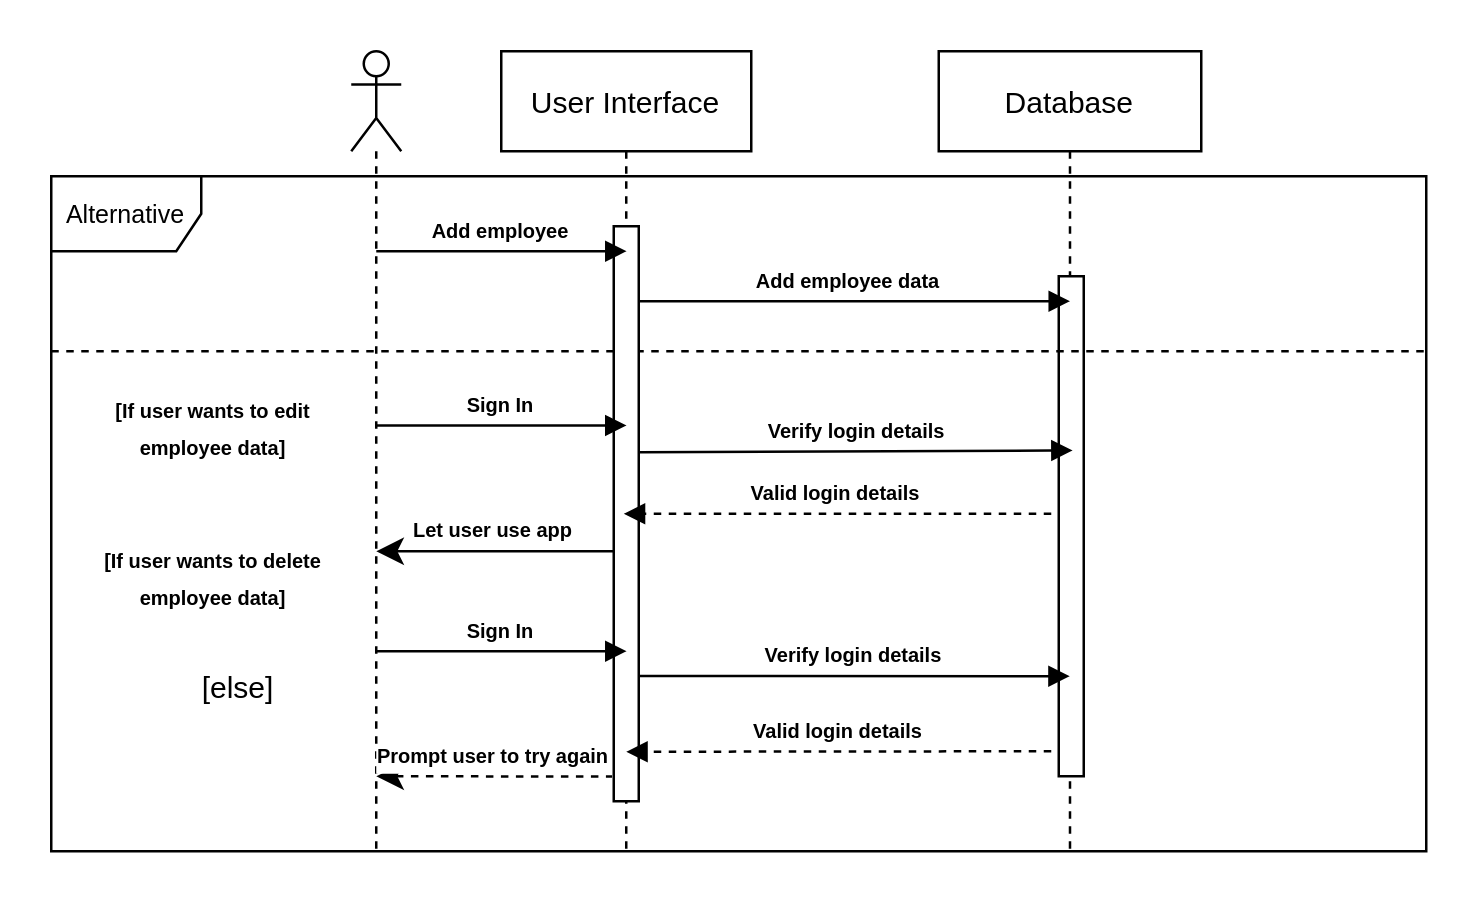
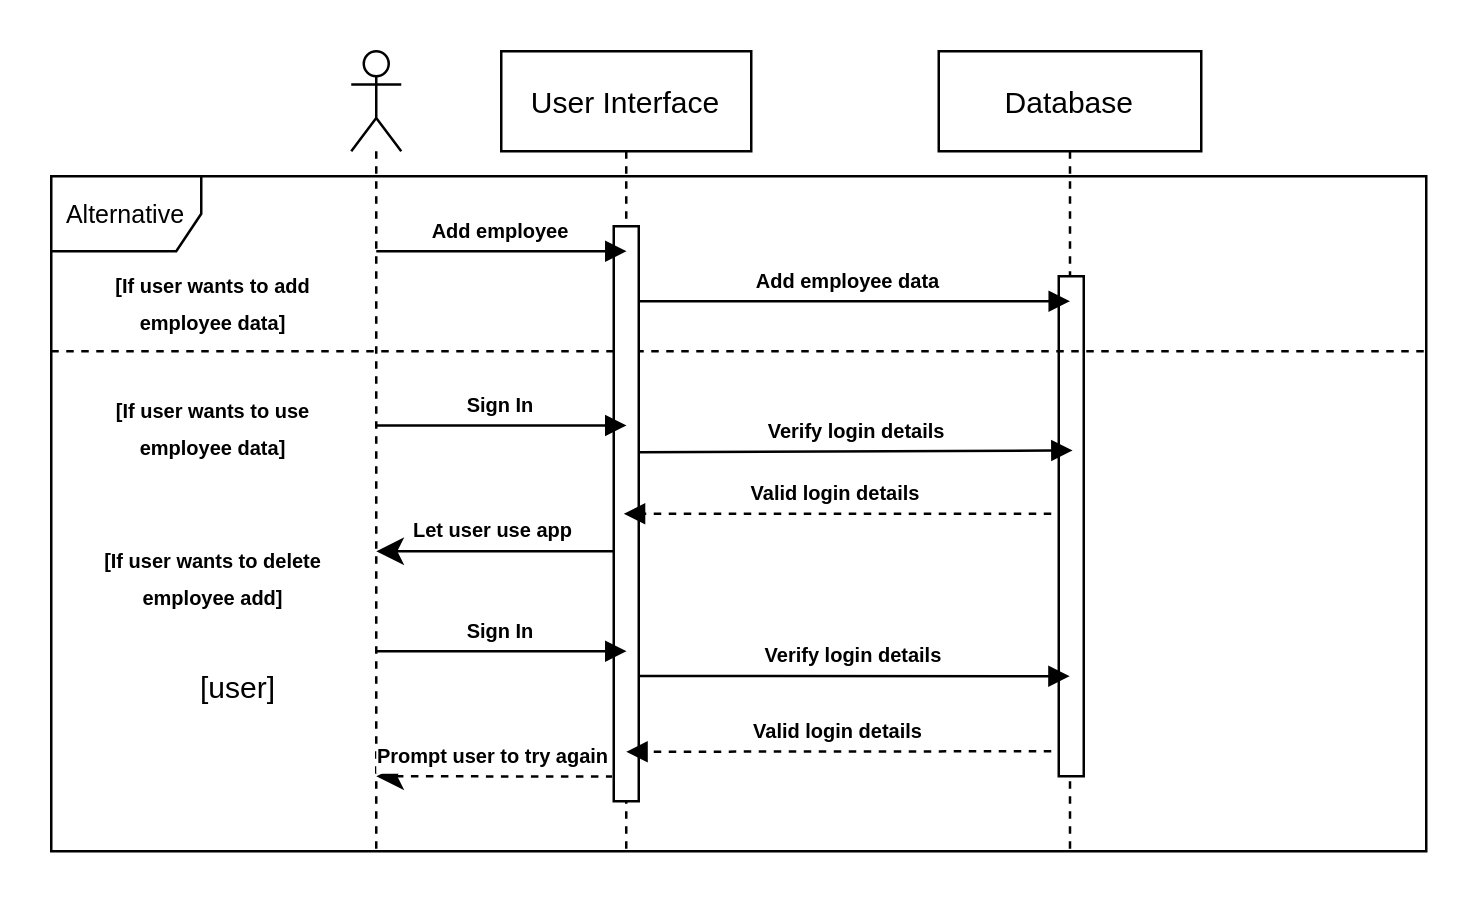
none -> (214, 301)
(214, 426) -> (214, 426)
(214, 576) -> (214, 576)
(239, 689) -> (239, 689)
